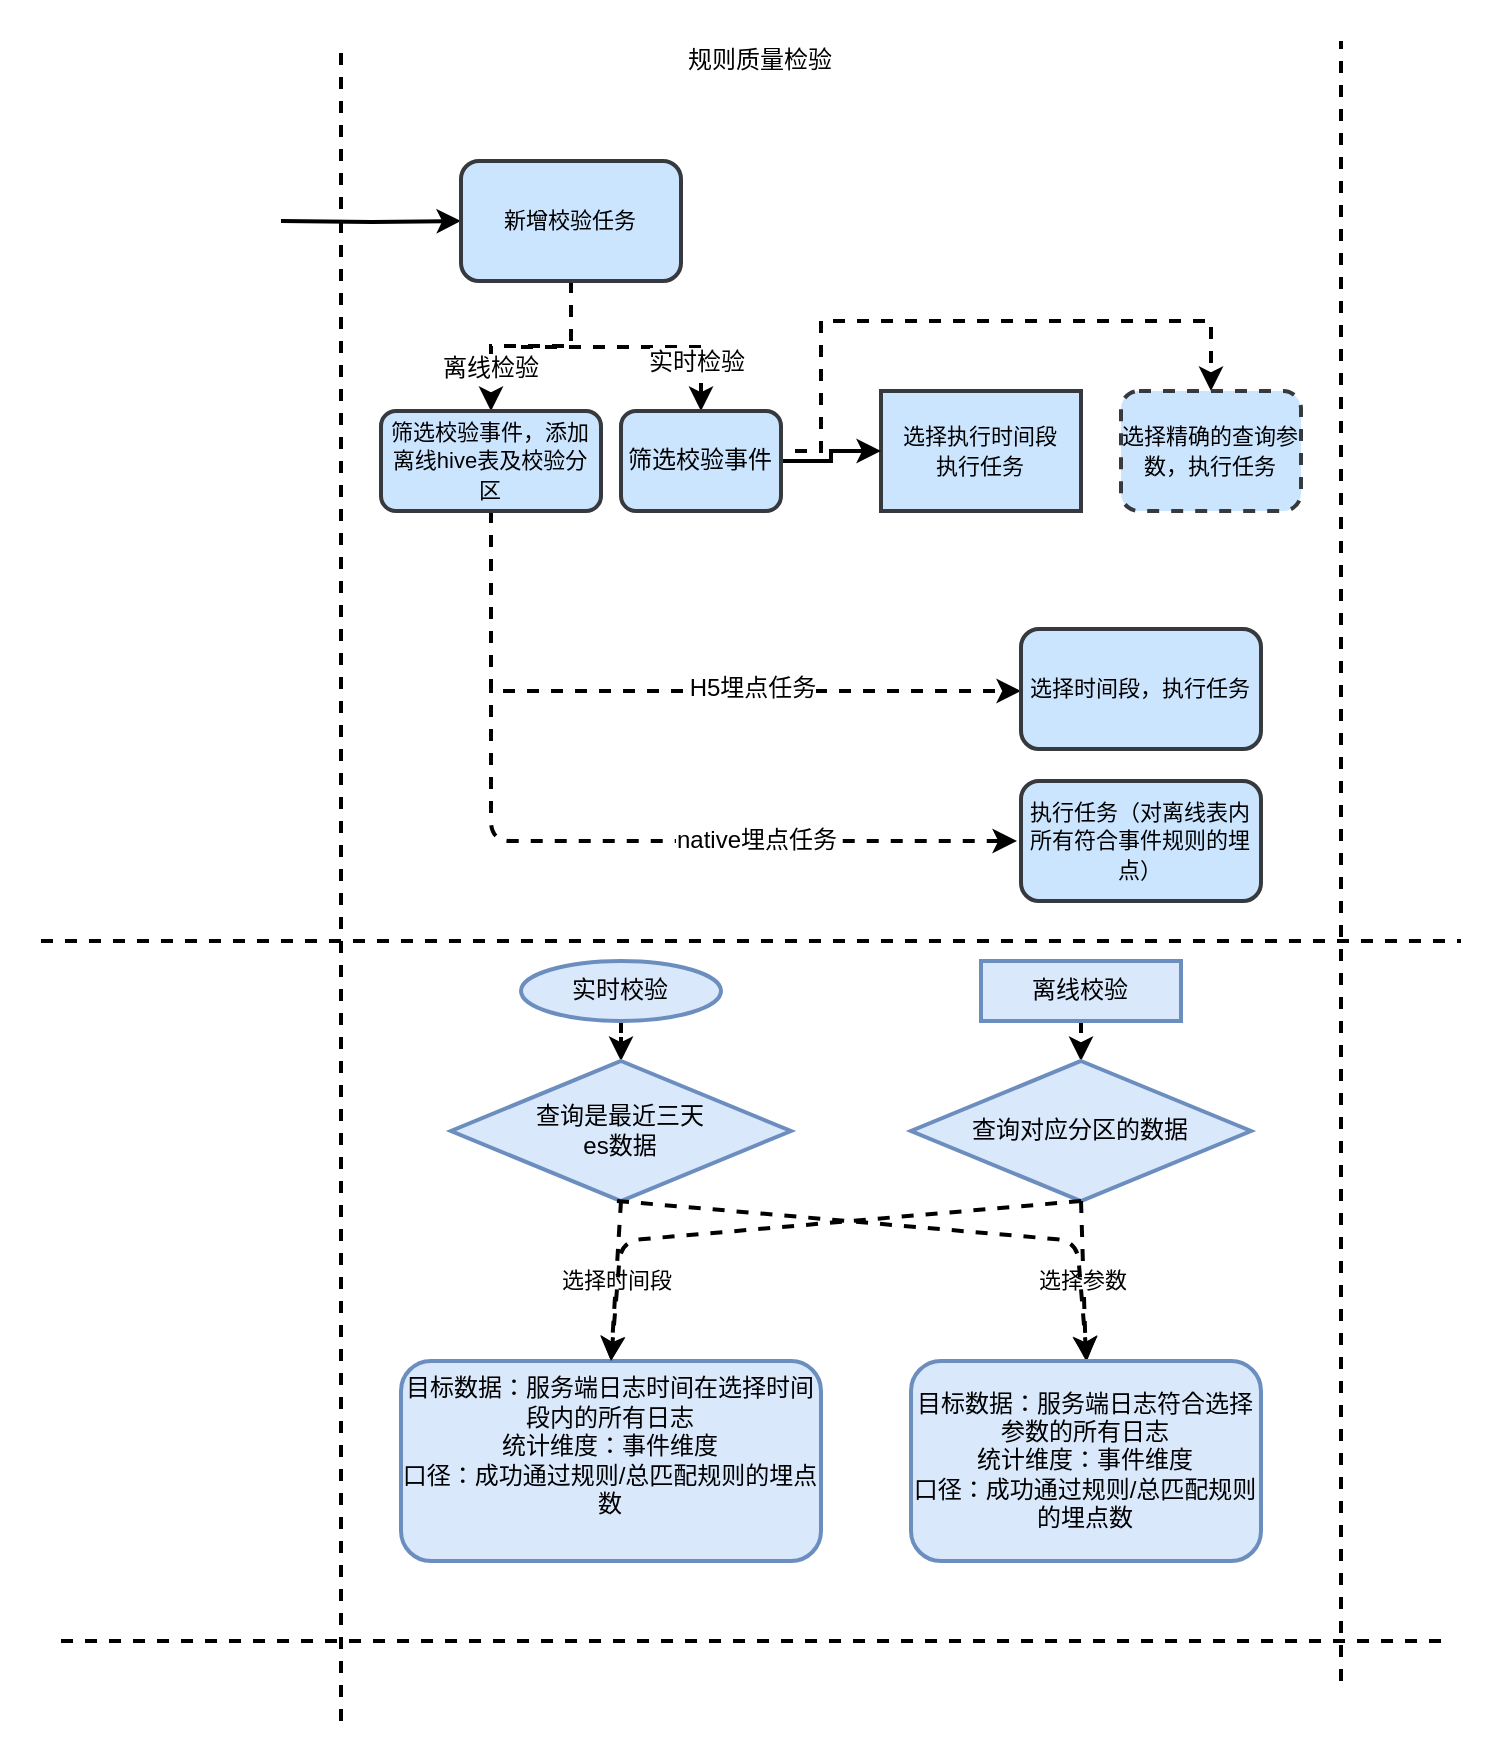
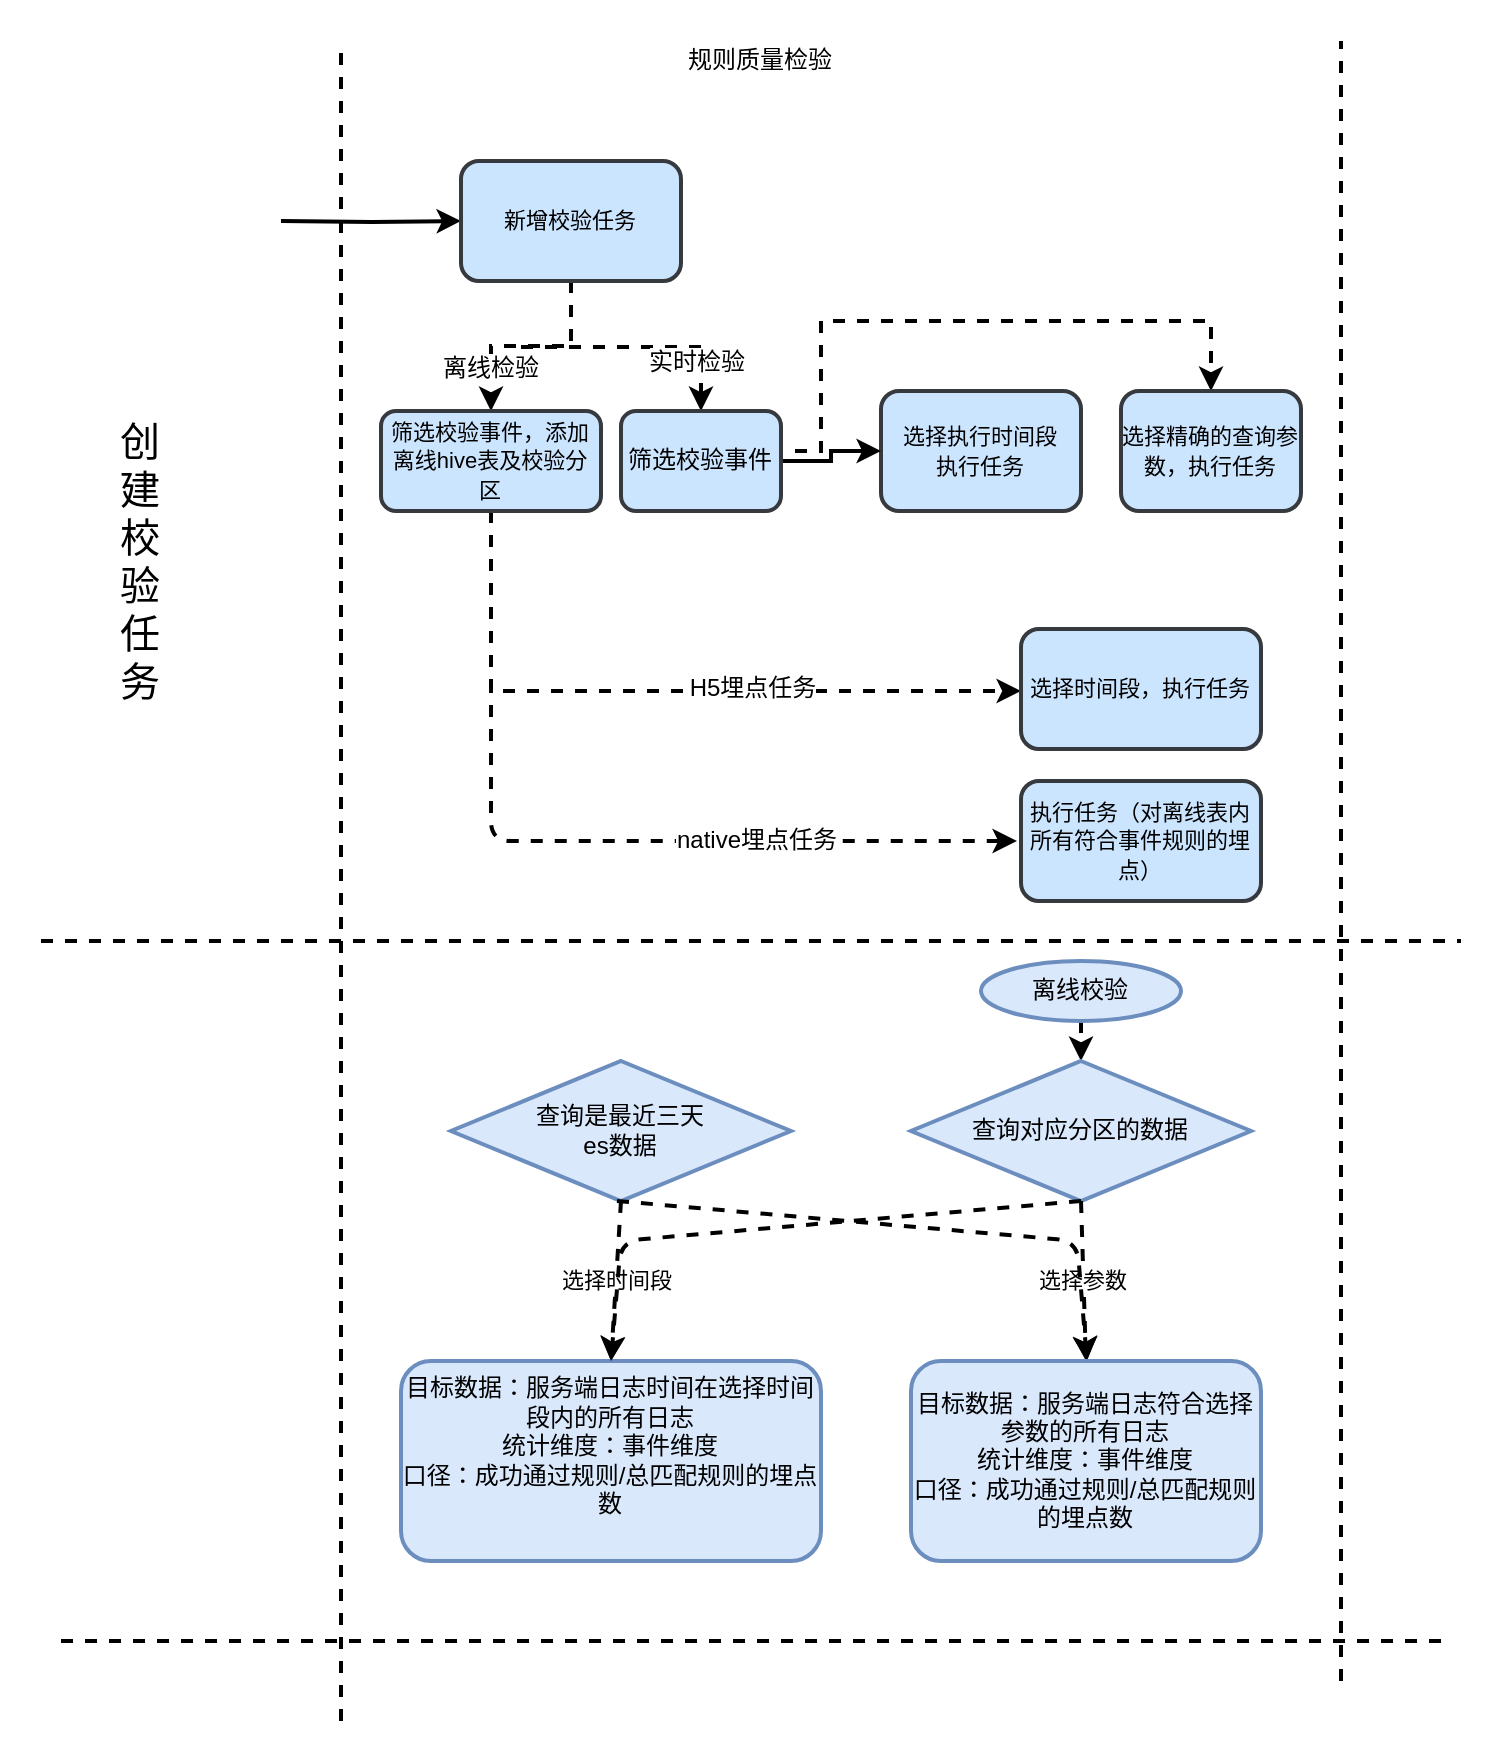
(981, 451) -> (981, 451)
(1211, 451) -> (1211, 451)
none -> (141, 561)
(621, 991) -> none
(1081, 991) -> (1081, 991)
(621, 1050) -> none
